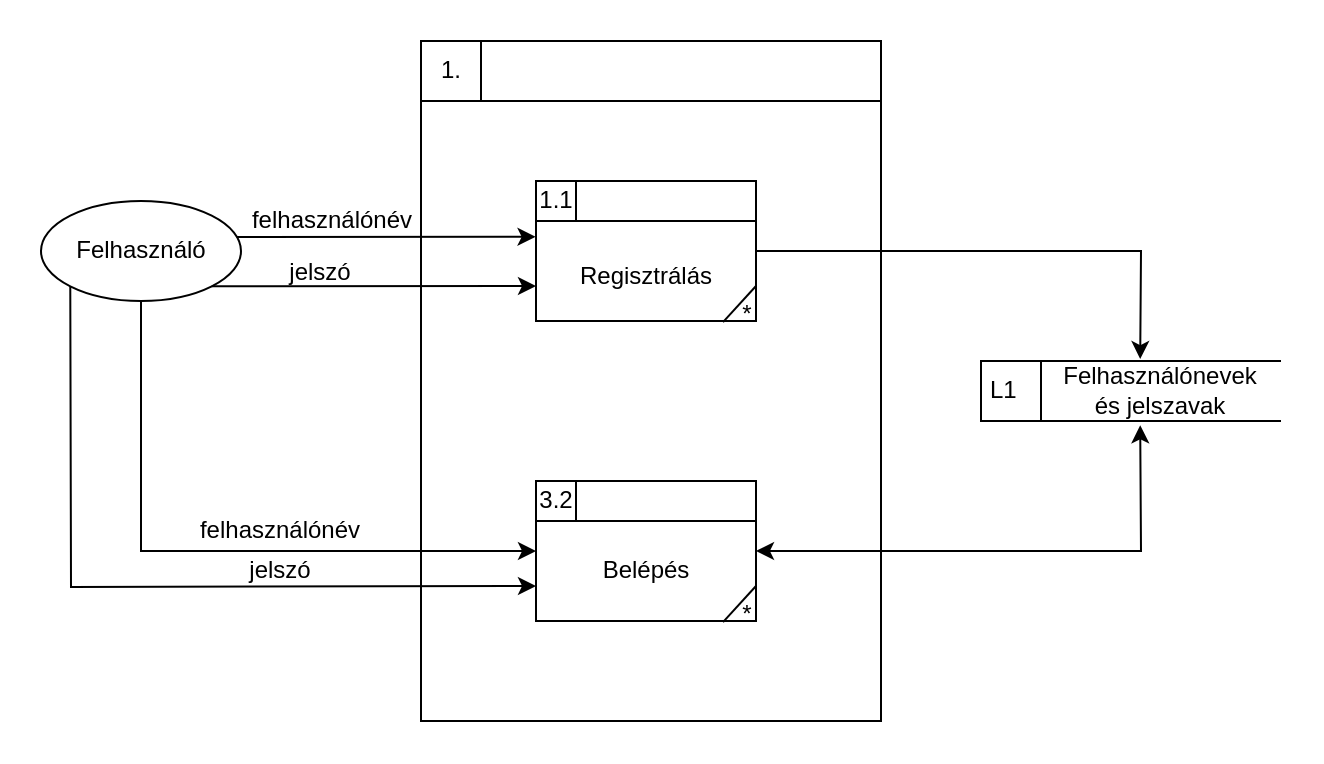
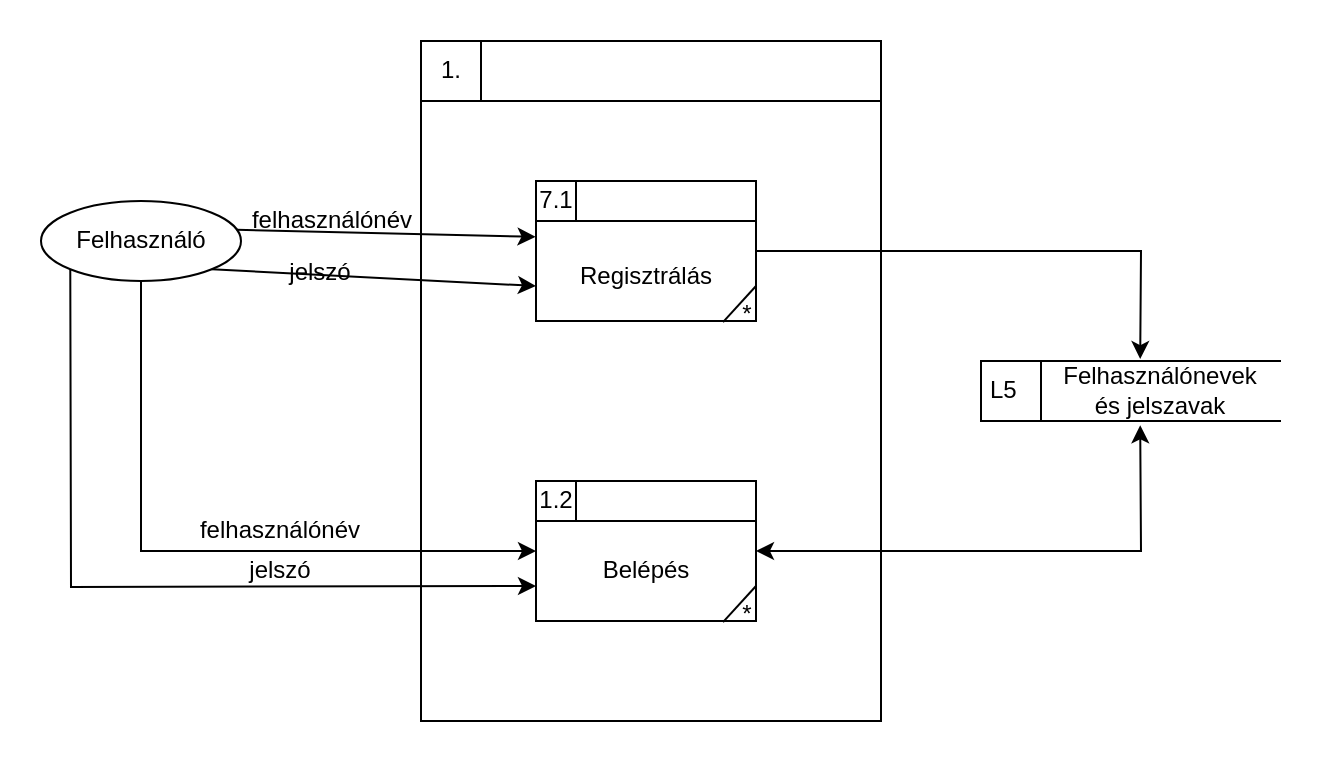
(557, 201) -> (557, 201)
(141, 251) -> (141, 241)
(1004, 391) -> (1004, 391)
(557, 501) -> (557, 501)
